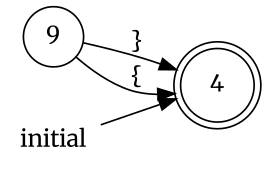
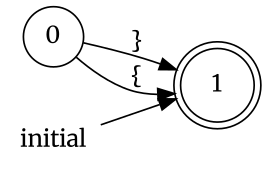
(54, 37) -> (54, 37)
(217, 85) -> (217, 85)
